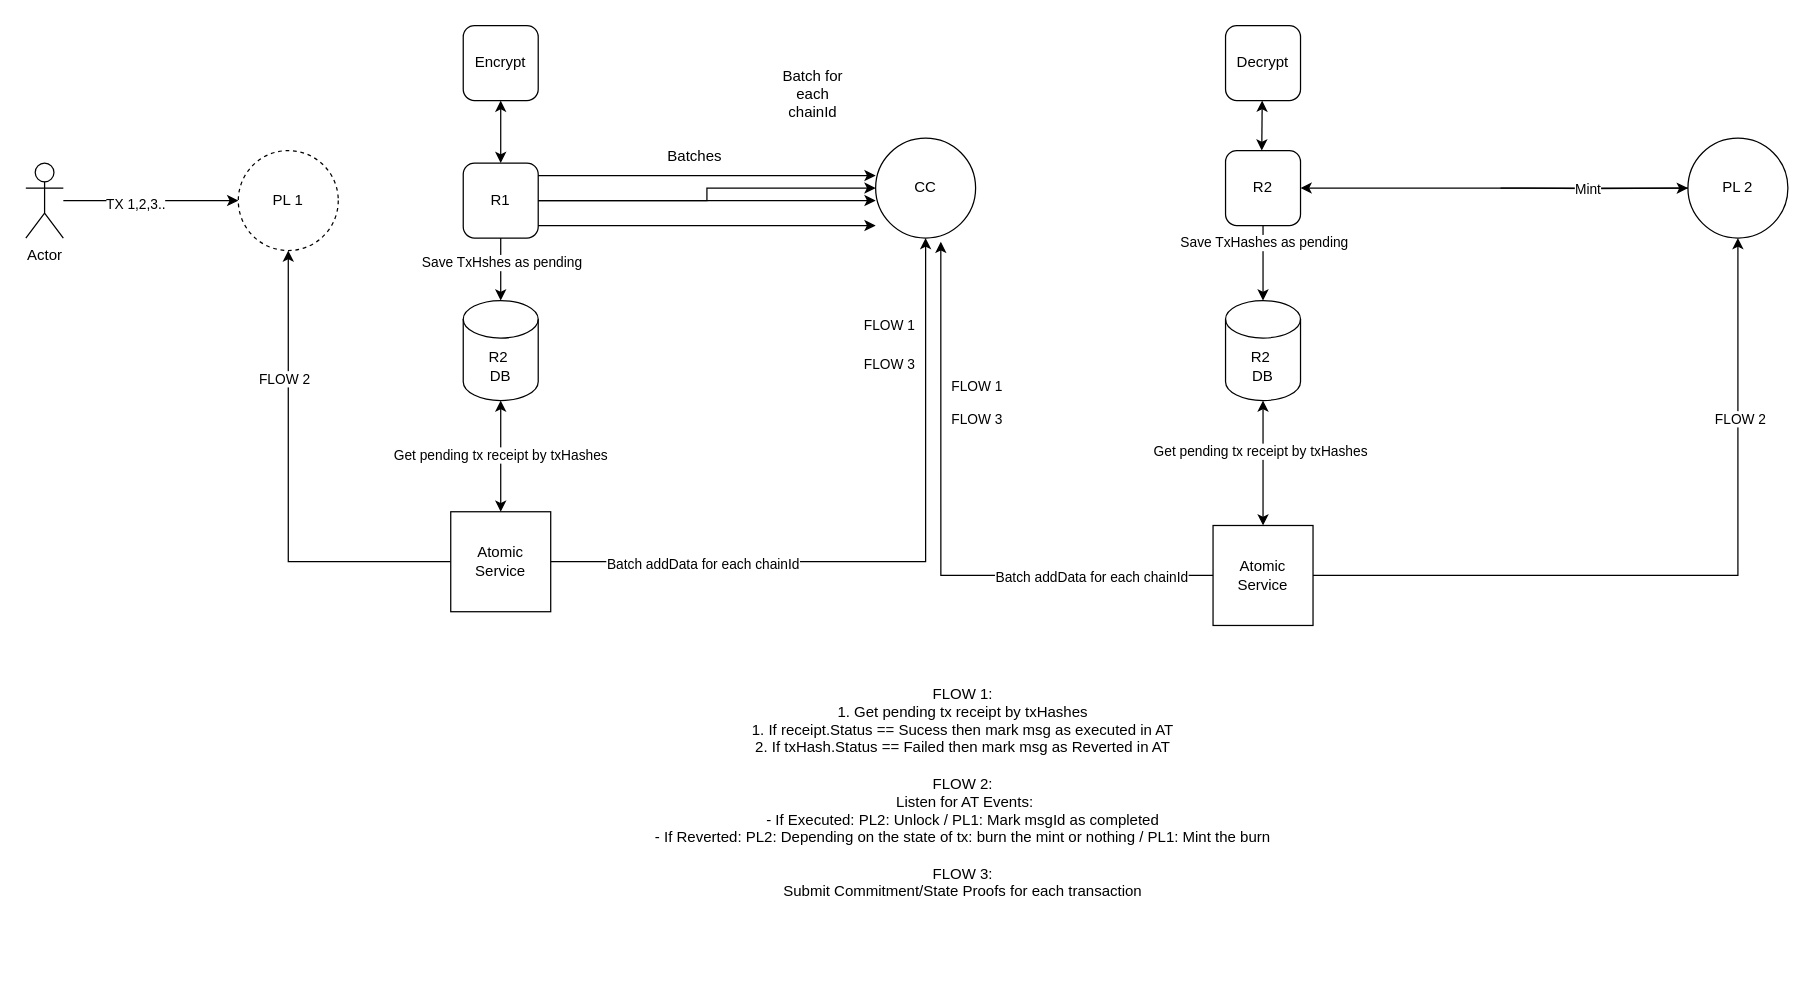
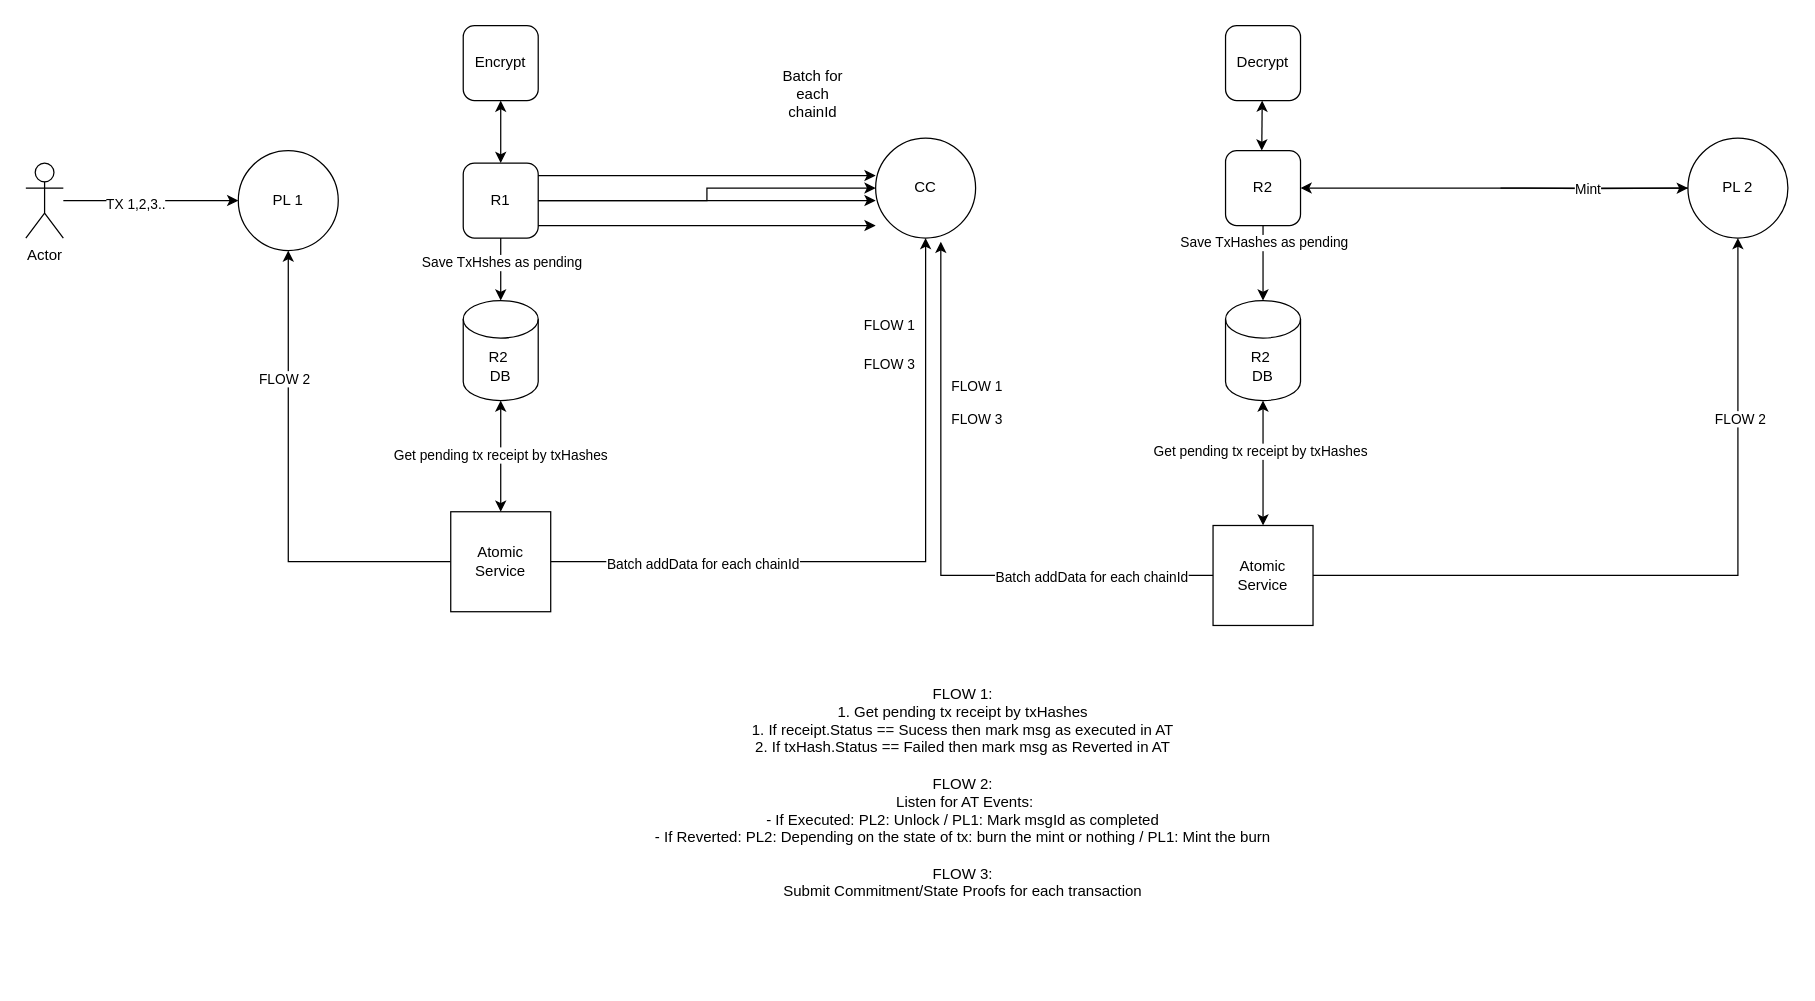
(694, 157) -> none
(288, 201) -> (288, 201)
